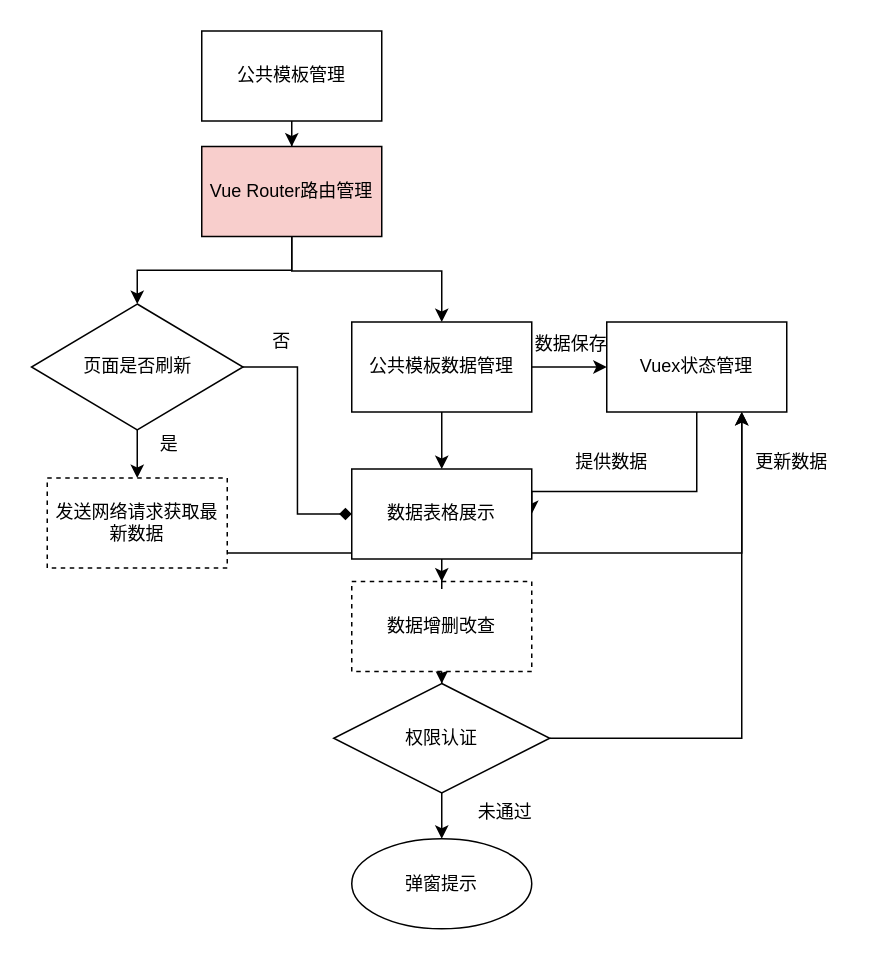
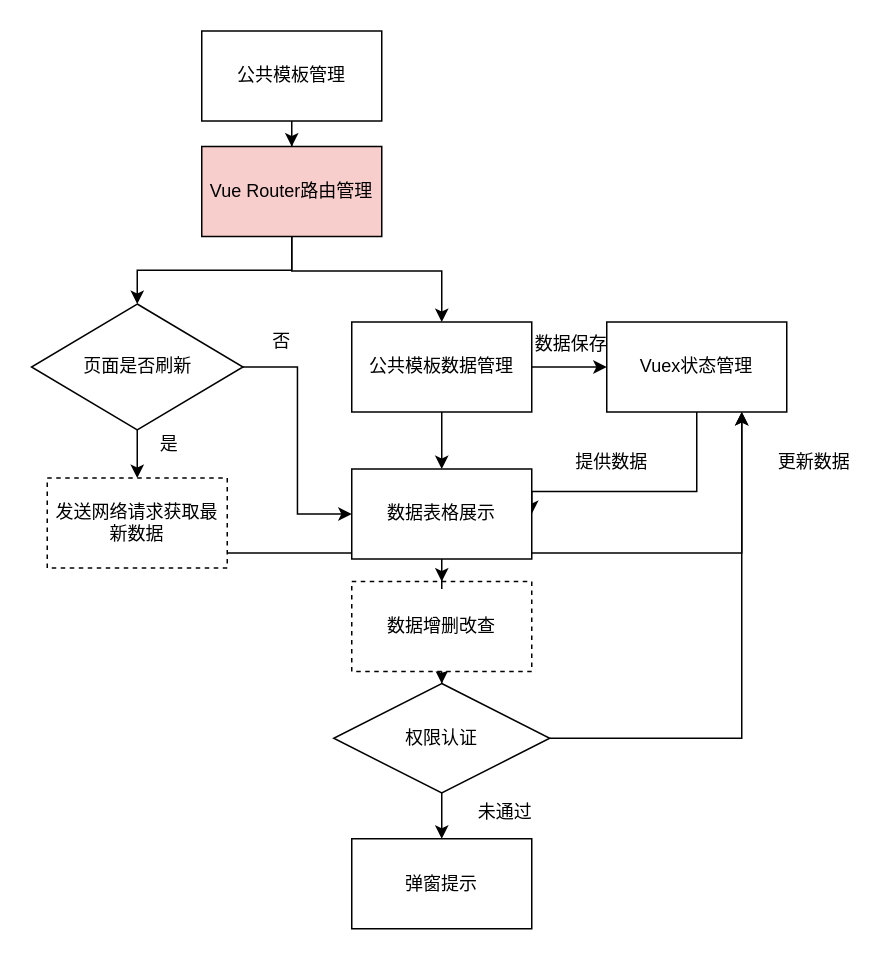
(791, 463) -> (814, 463)
(339, 514) -> (340, 514)
(442, 884) -> (442, 884)
